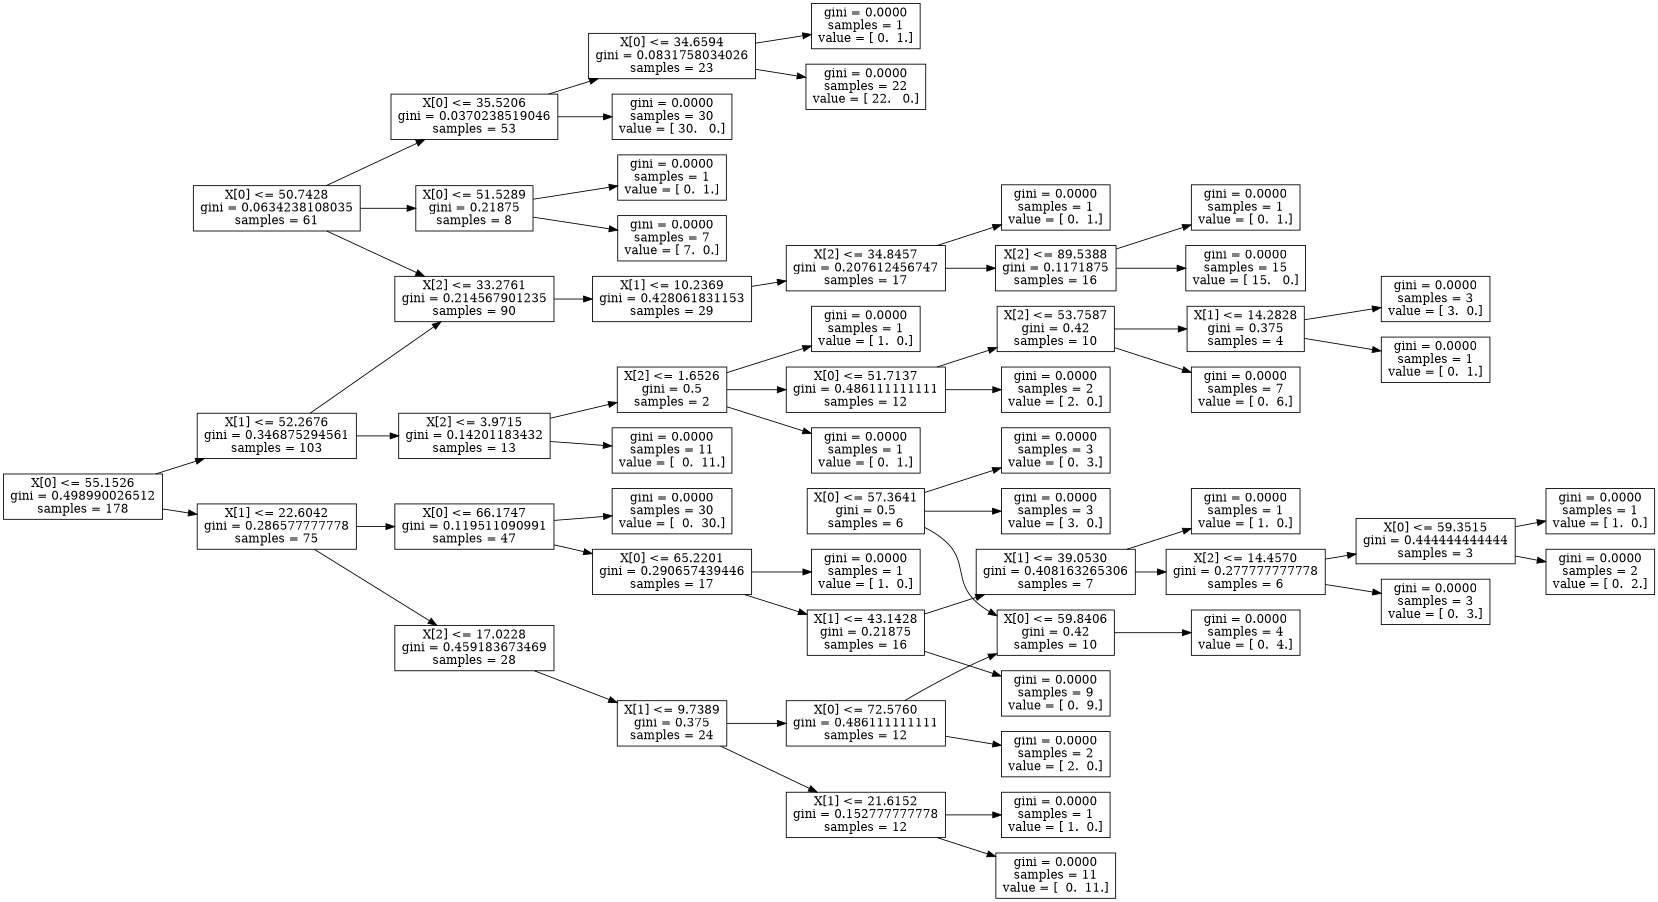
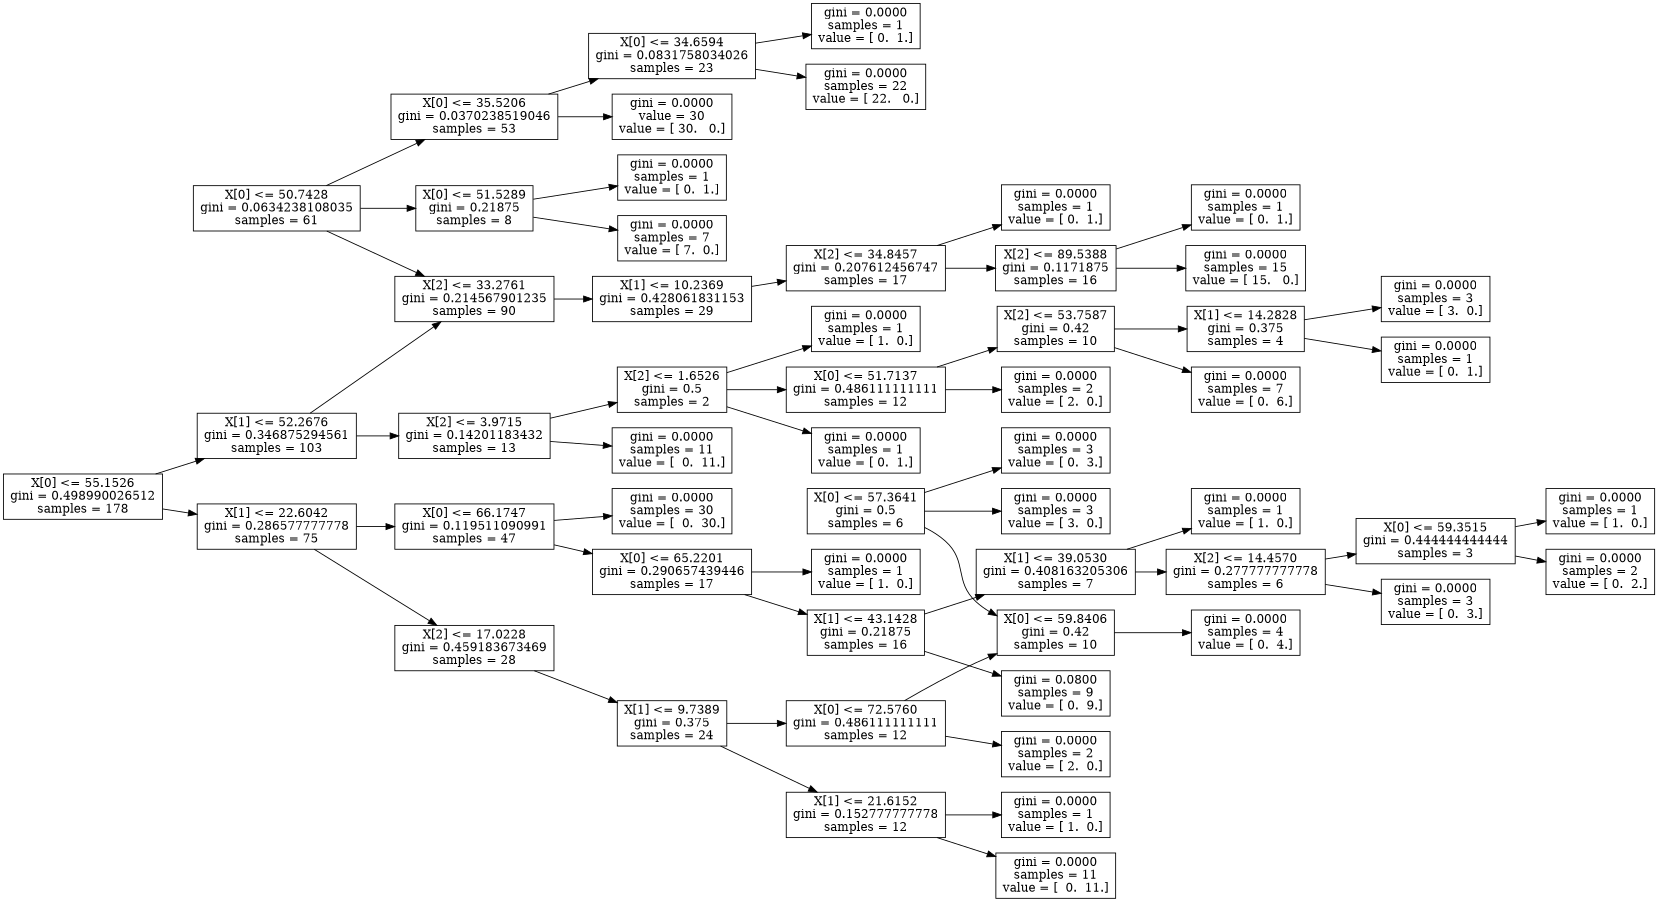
(672, 117) -> (672, 117)
(1056, 572) -> (1056, 572)
(1056, 693) -> (1056, 693)
